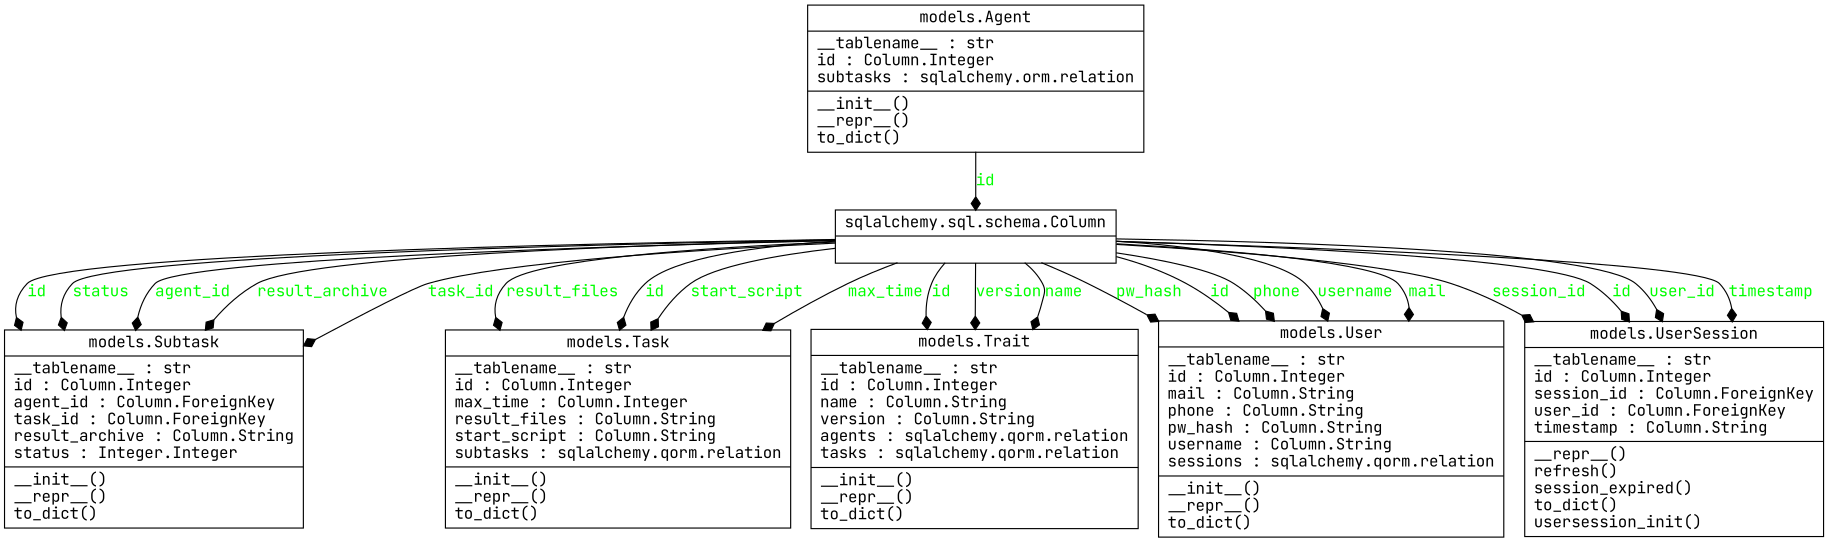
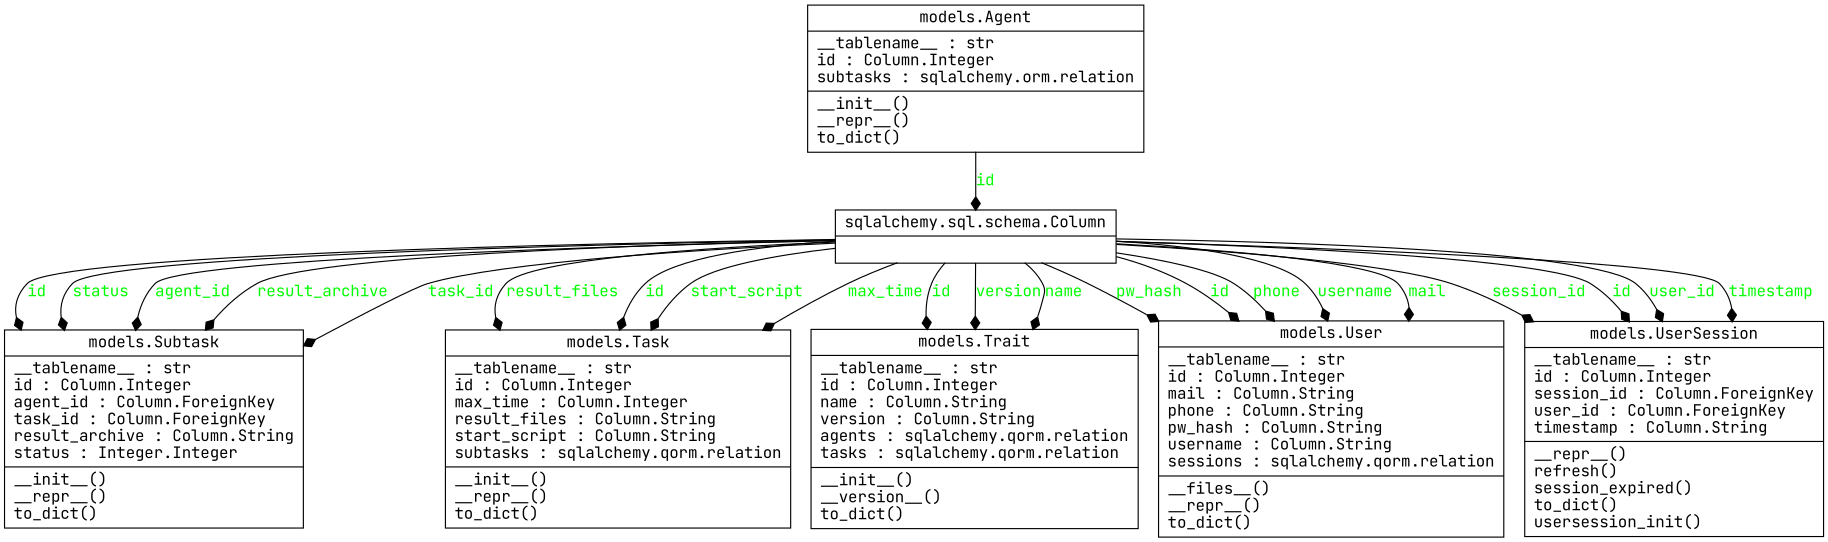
(1215, 489) -> (1219, 489)
(867, 497) -> (881, 497)
